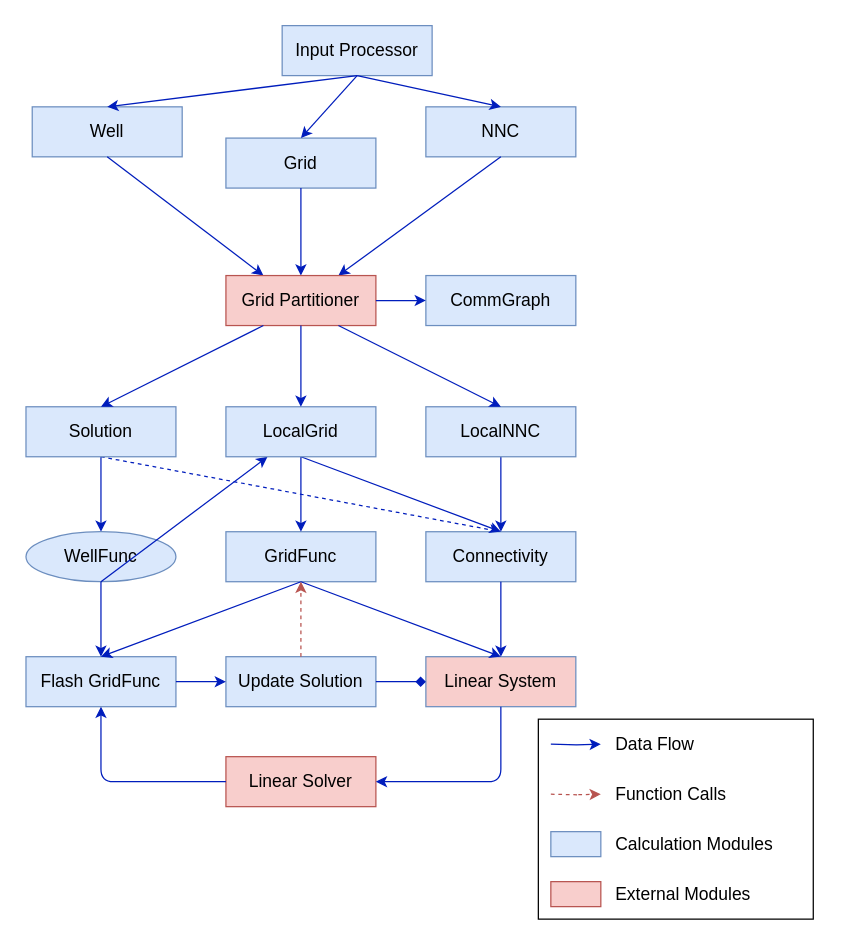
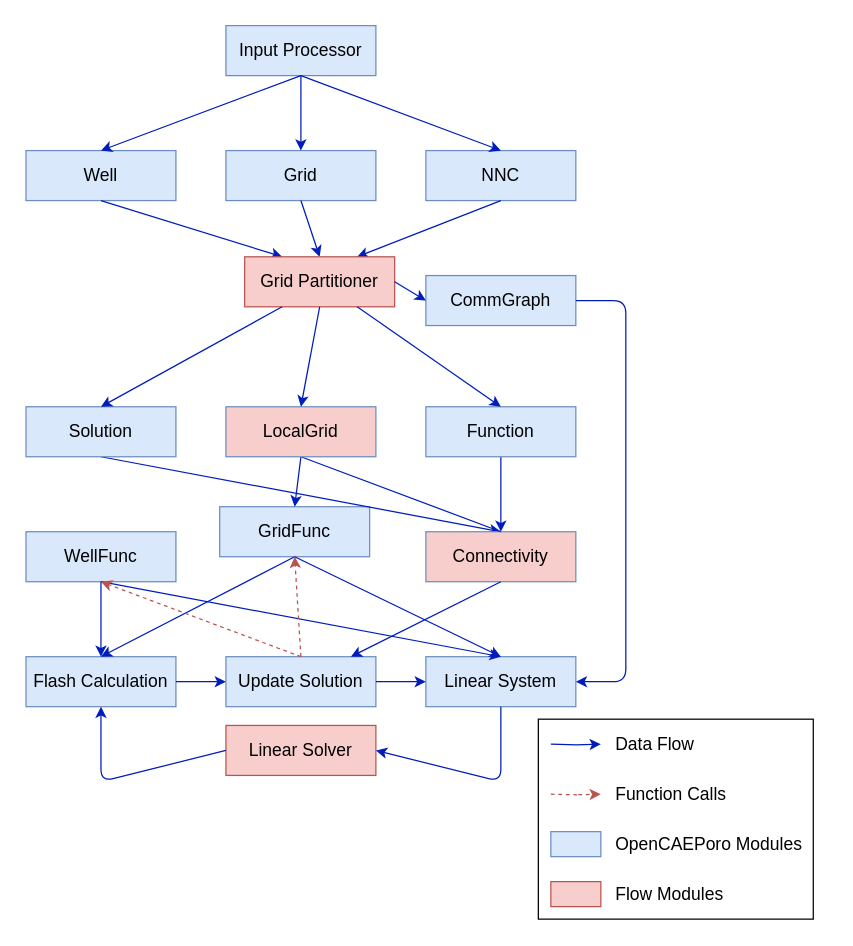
(357, 51) -> (301, 51)
(107, 132) -> (101, 176)
(501, 132) -> (501, 176)
(301, 163) -> (301, 176)
(301, 301) -> (319, 282)
(301, 432) -> (301, 432)
(501, 432) -> (501, 432)
none -> (626, 487)
(101, 491) -> none
(294, 493) -> (294, 493)
(182, 521) -> (362, 631)
(488, 527) -> (491, 528)
(101, 557) -> (101, 557)
(301, 557) -> (294, 532)
(501, 557) -> (501, 557)
(501, 615) -> (430, 617)
none -> (204, 621)
(101, 682) -> (101, 682)
(415, 682) -> (416, 682)
(501, 682) -> (501, 682)
(301, 782) -> (301, 751)
(686, 844) -> (692, 844)
(677, 894) -> (660, 894)
